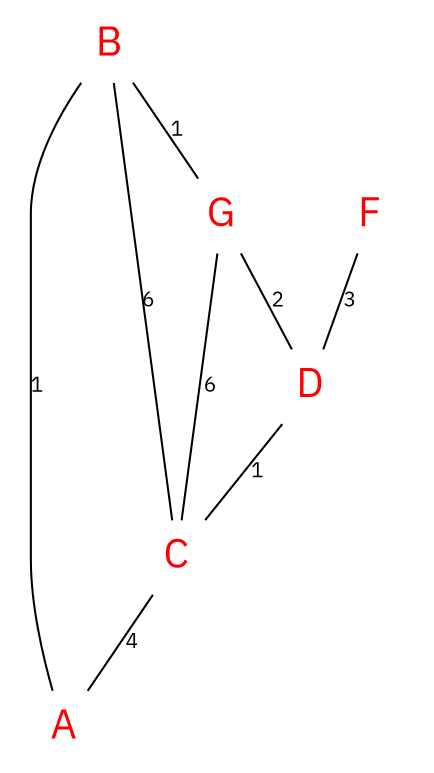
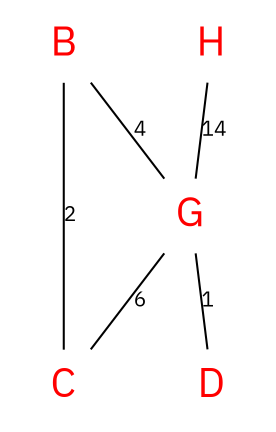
none -> (212, 45)
(178, 131) -> (141, 131)
(370, 216) -> none
(149, 301) -> (71, 216)
(279, 301) -> (209, 301)
(244, 472) -> none
(64, 728) -> none
